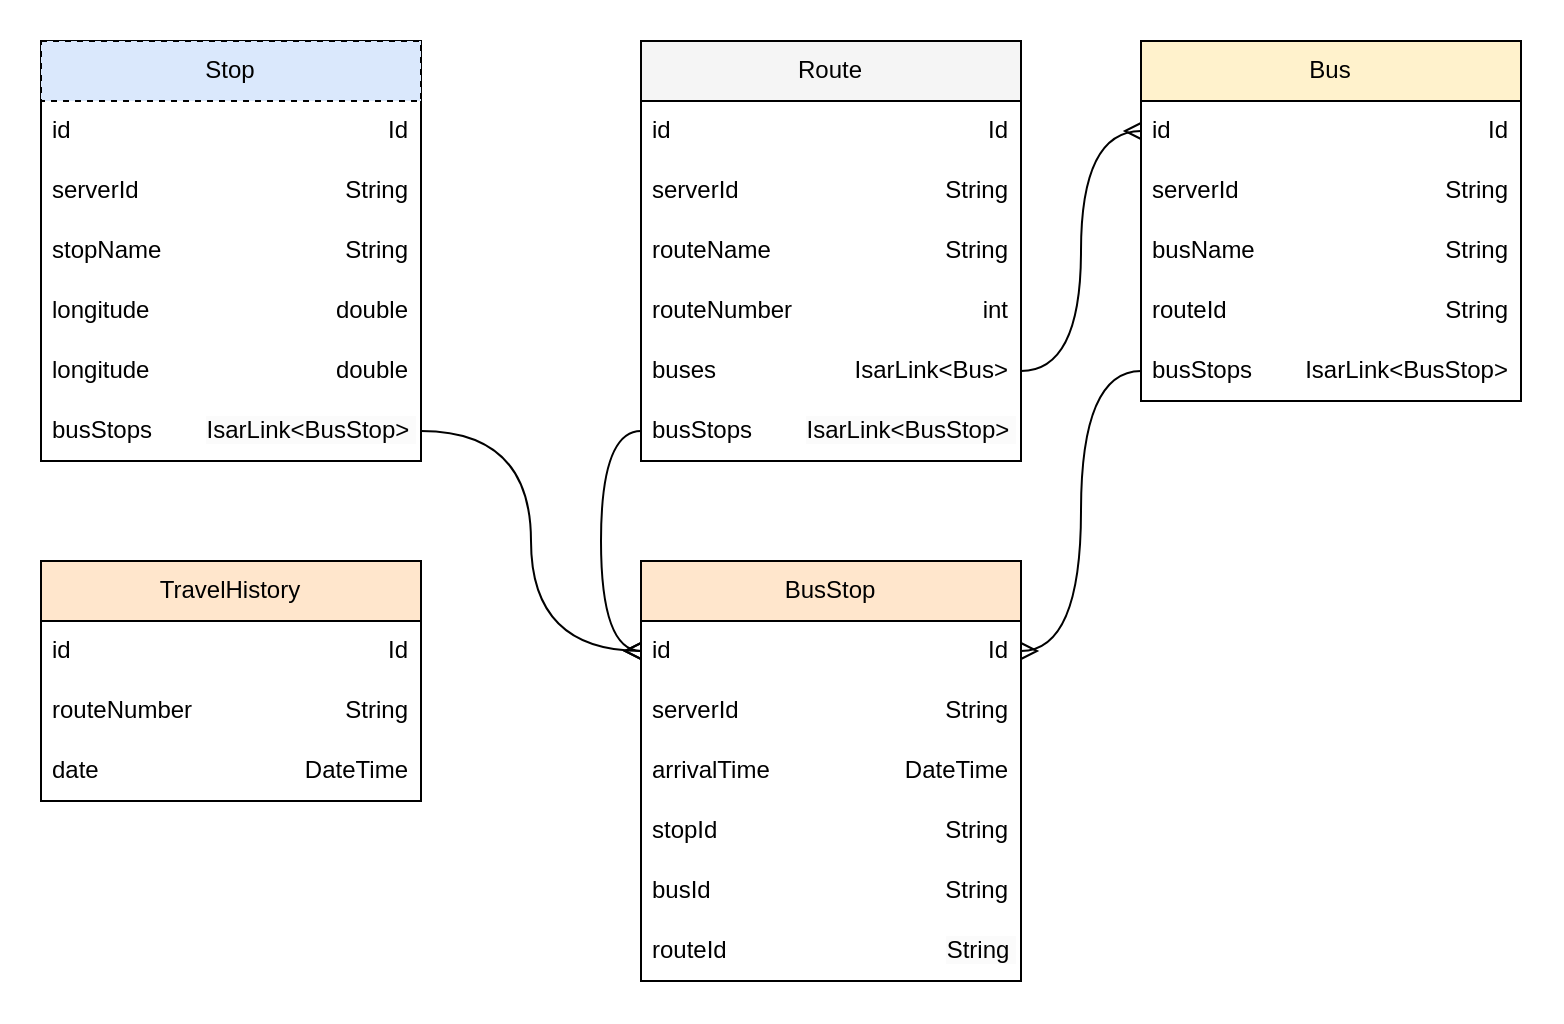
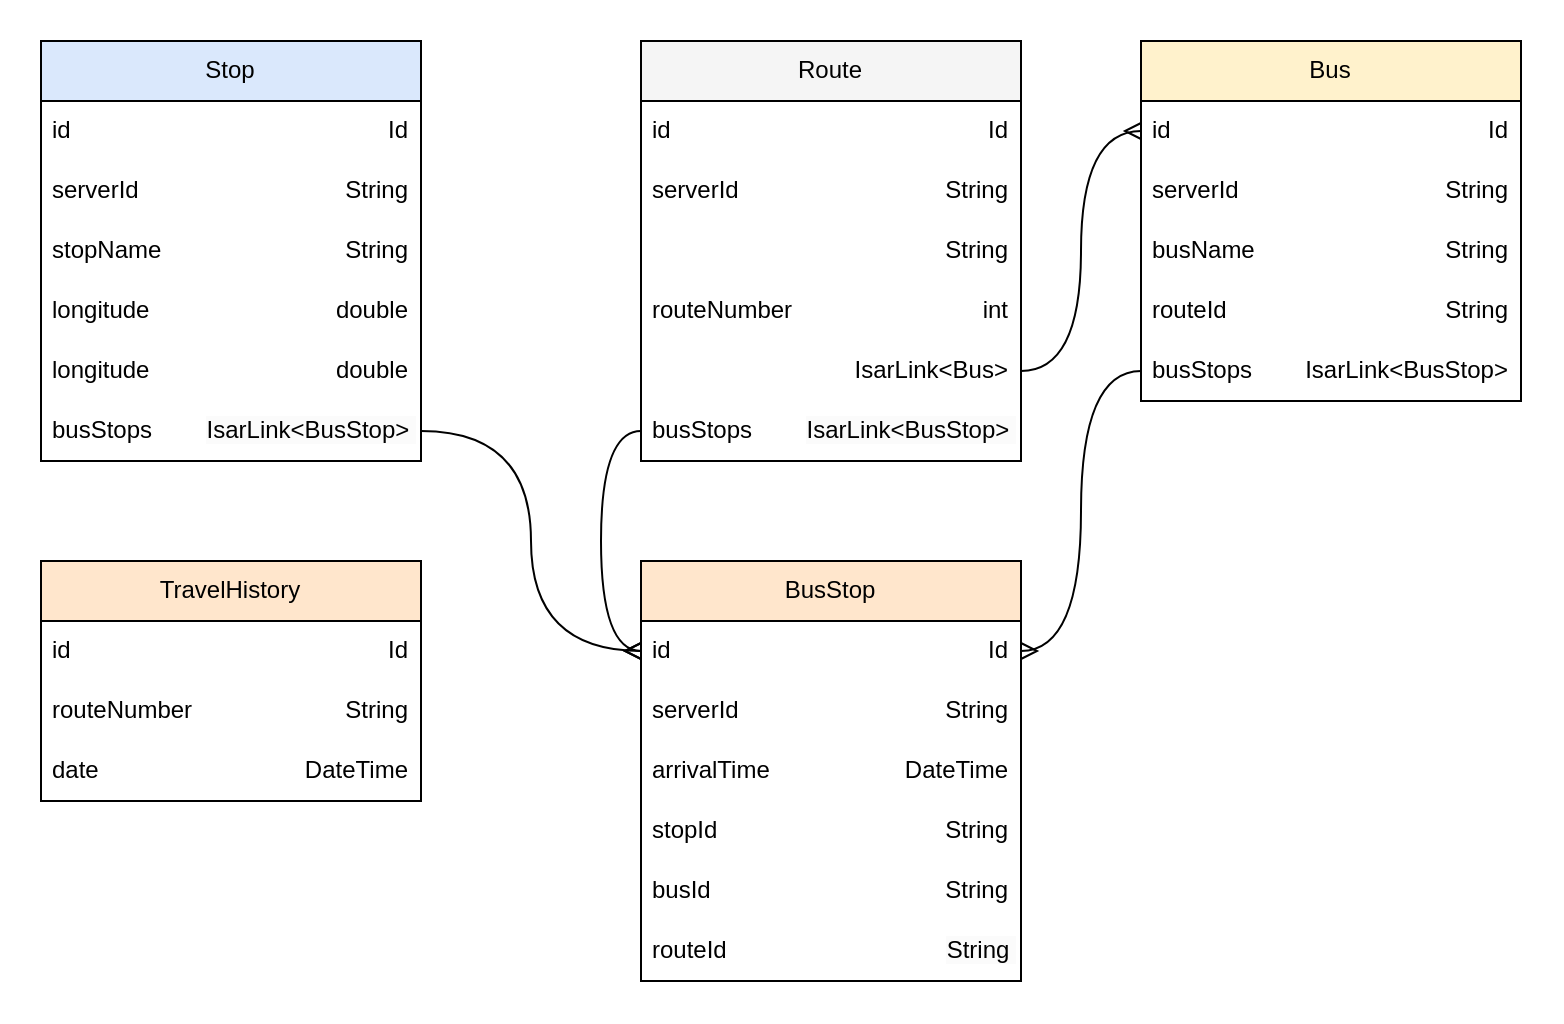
(231, 71) -> (231, 71)
(711, 251) -> none
(701, 371) -> none
